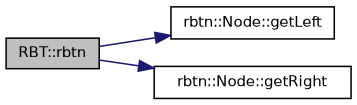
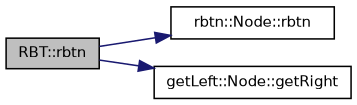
(253, 23) -> (253, 23)
(253, 82) -> (253, 82)
